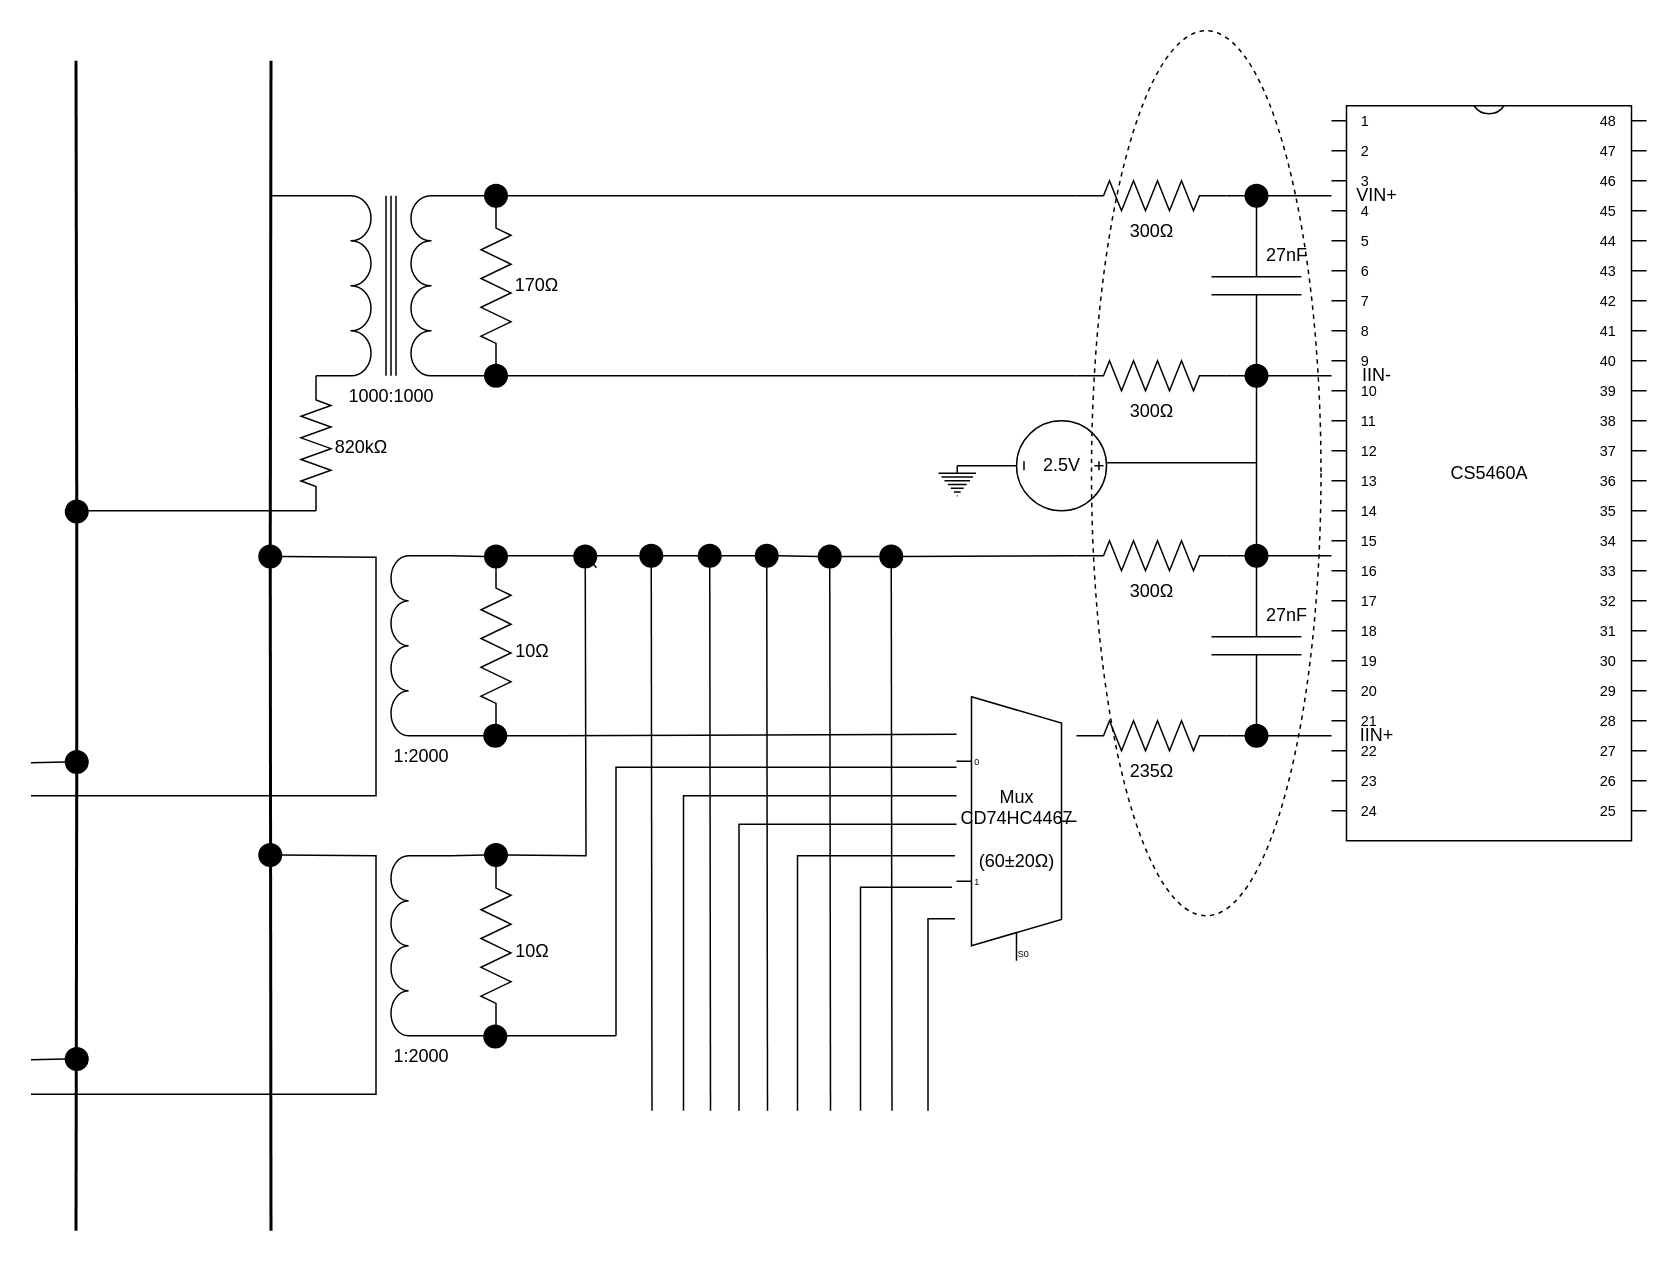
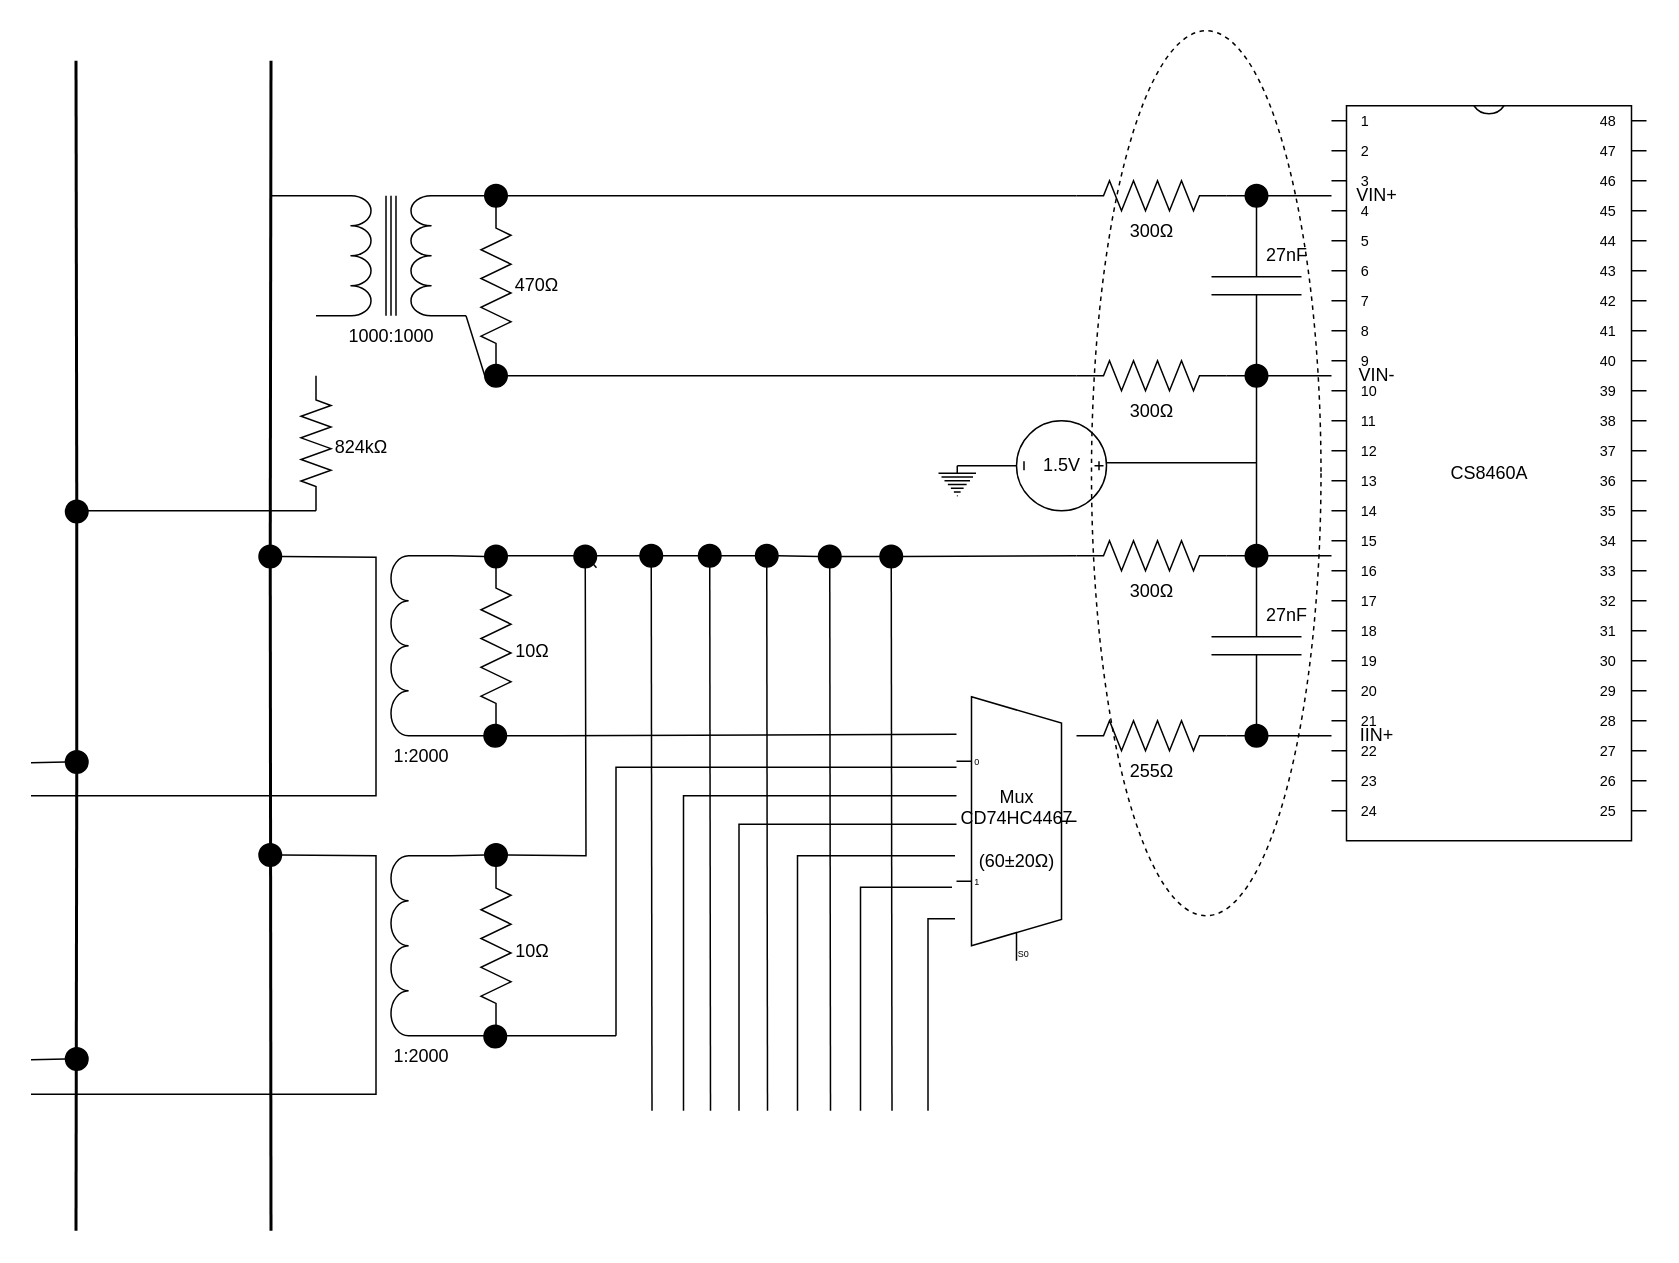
(1365, 121) -> (1365, 121)
(391, 286) -> (391, 256)
(537, 286) -> (537, 286)
(1377, 376) -> (1377, 376)
(362, 448) -> (362, 448)
(1062, 466) -> (1062, 466)
(1152, 772) -> (1152, 772)
